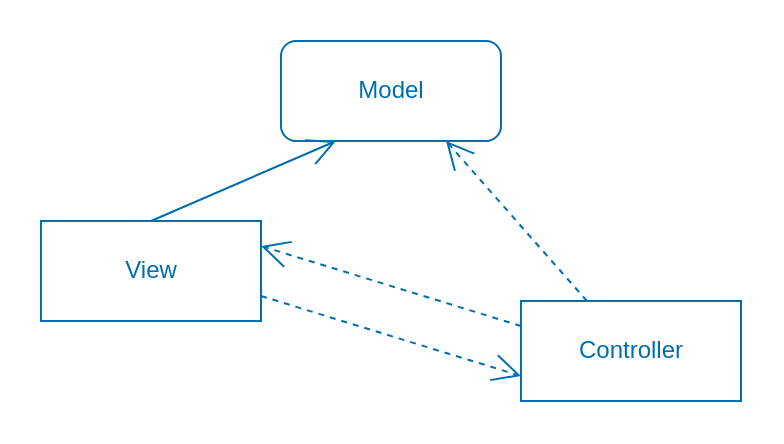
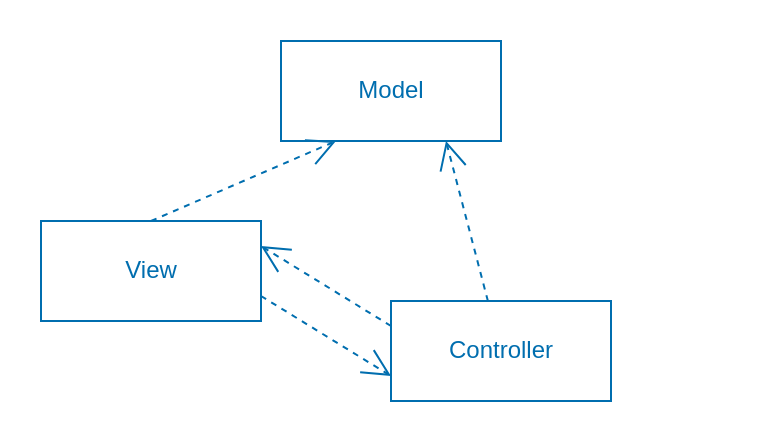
(391, 91) -> (391, 91)
(240, 182) -> (240, 182)
(631, 351) -> (501, 351)
